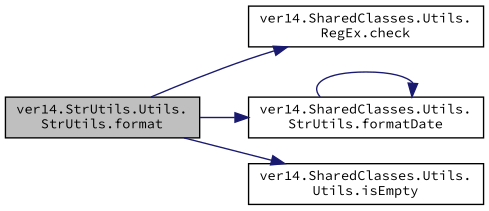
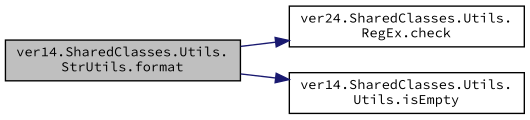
(366, 26) -> (407, 26)
(103, 117) -> (123, 60)
(366, 117) -> none
